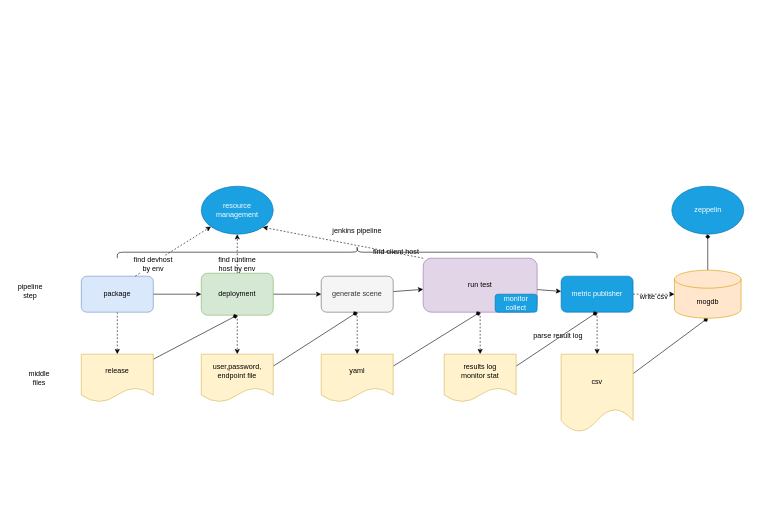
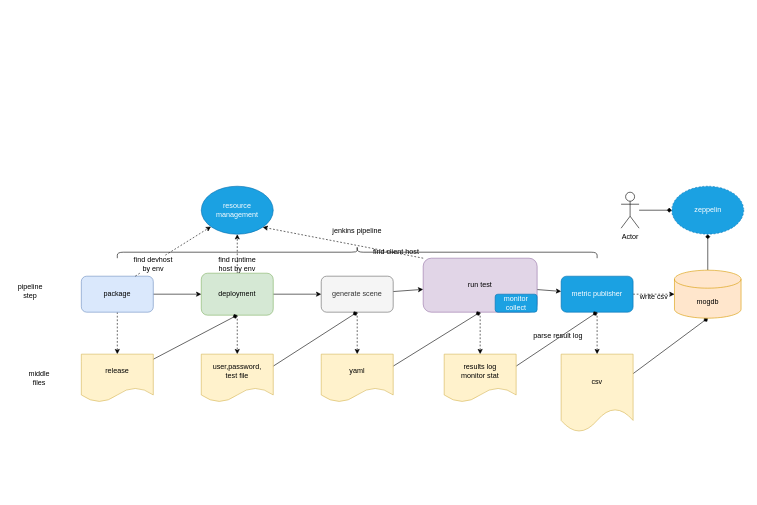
none -> (630, 210)
none -> (666, 210)
(708, 210) -> (708, 210)
(237, 371) -> (237, 371)
